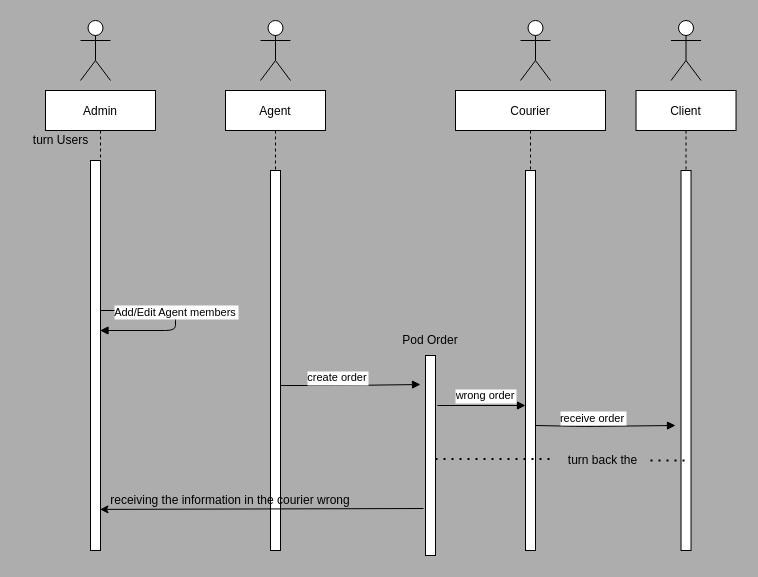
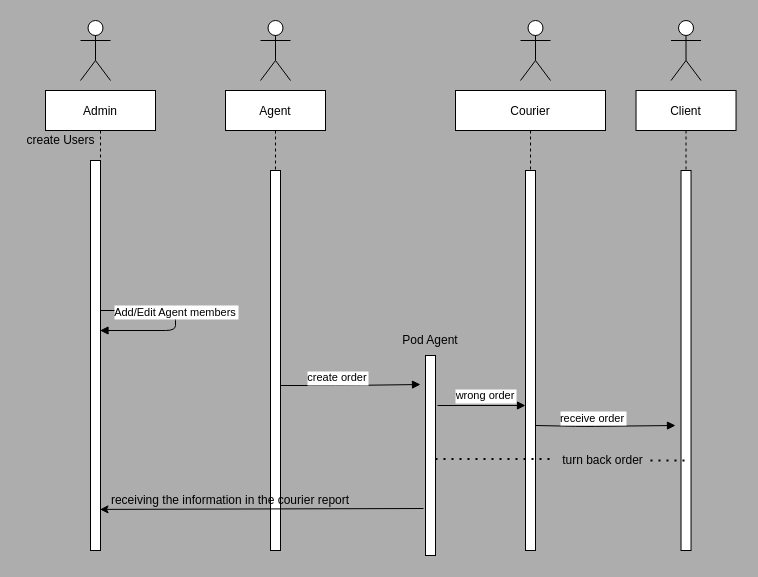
(61, 141) -> (61, 141)
(431, 341) -> (431, 341)
(603, 461) -> (603, 461)
(231, 501) -> (231, 501)
